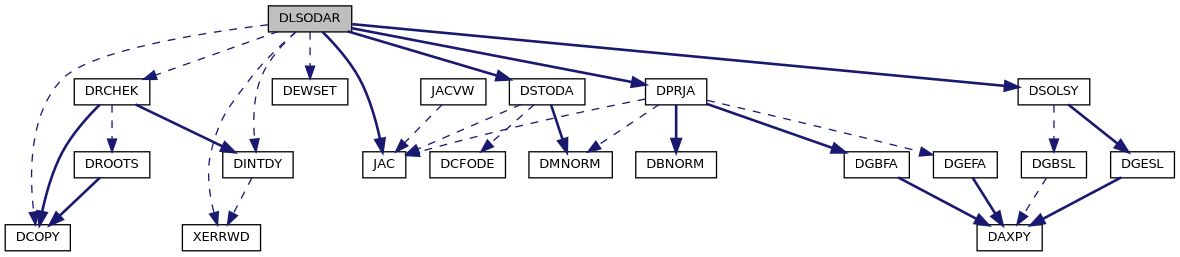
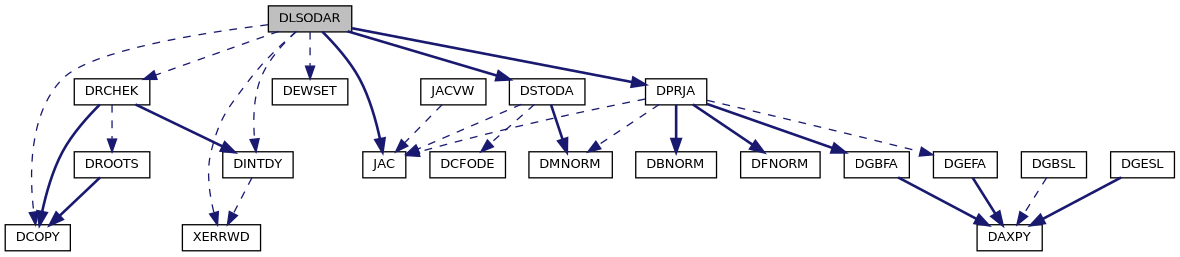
(1054, 92) -> none
none -> (780, 165)
